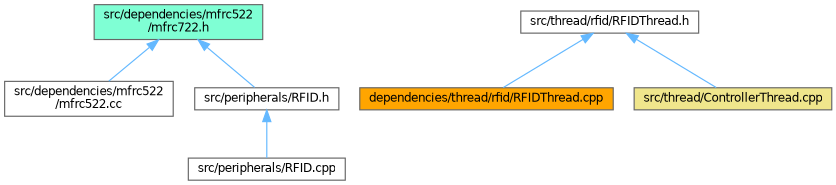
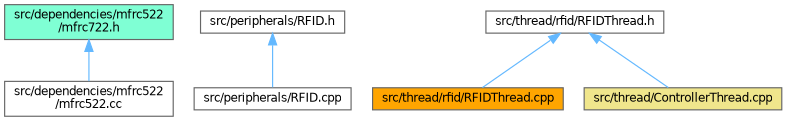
(231, 67) -> none
(487, 99) -> (468, 99)
